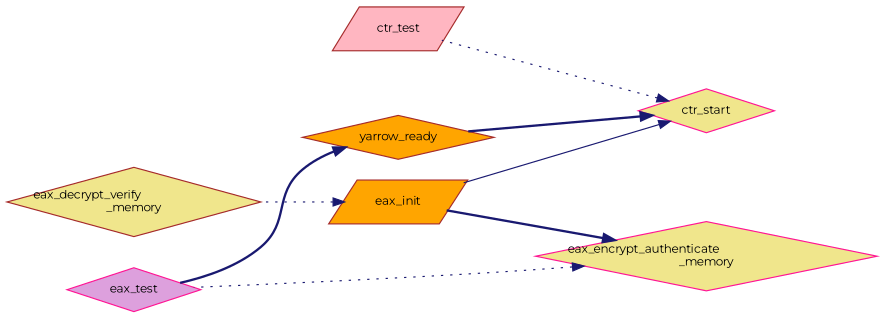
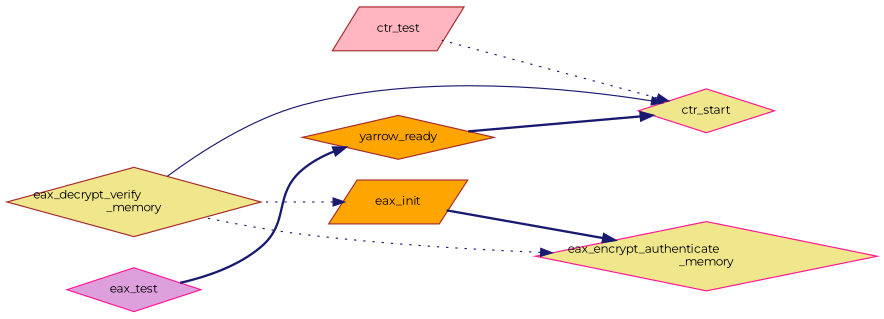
(561, 154) -> (400, 89)
(383, 279) -> (372, 242)
